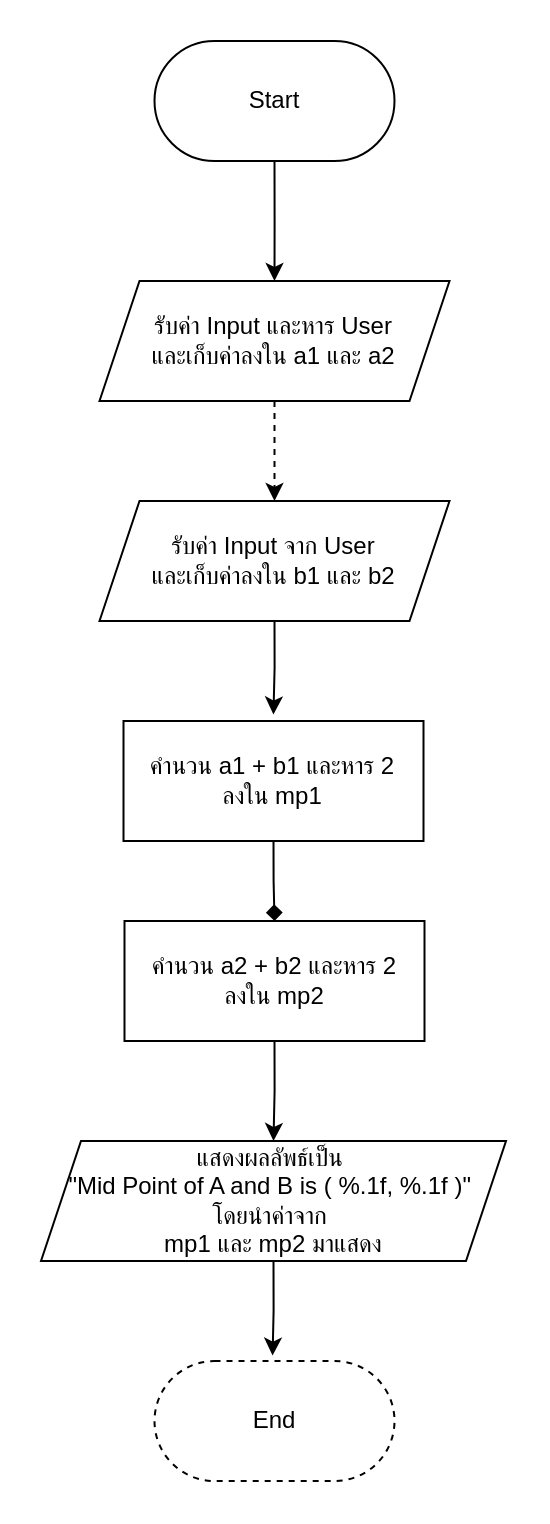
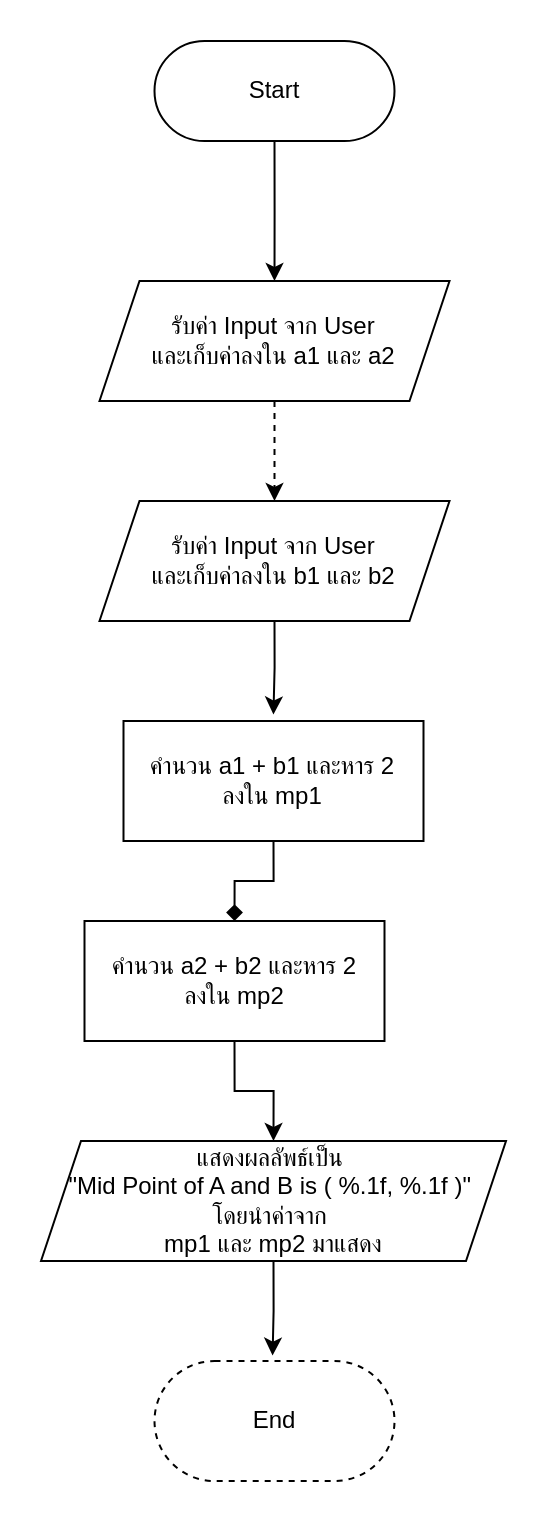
(275, 101) -> (275, 91)
(274, 341) -> (274, 341)
(275, 981) -> (235, 981)
